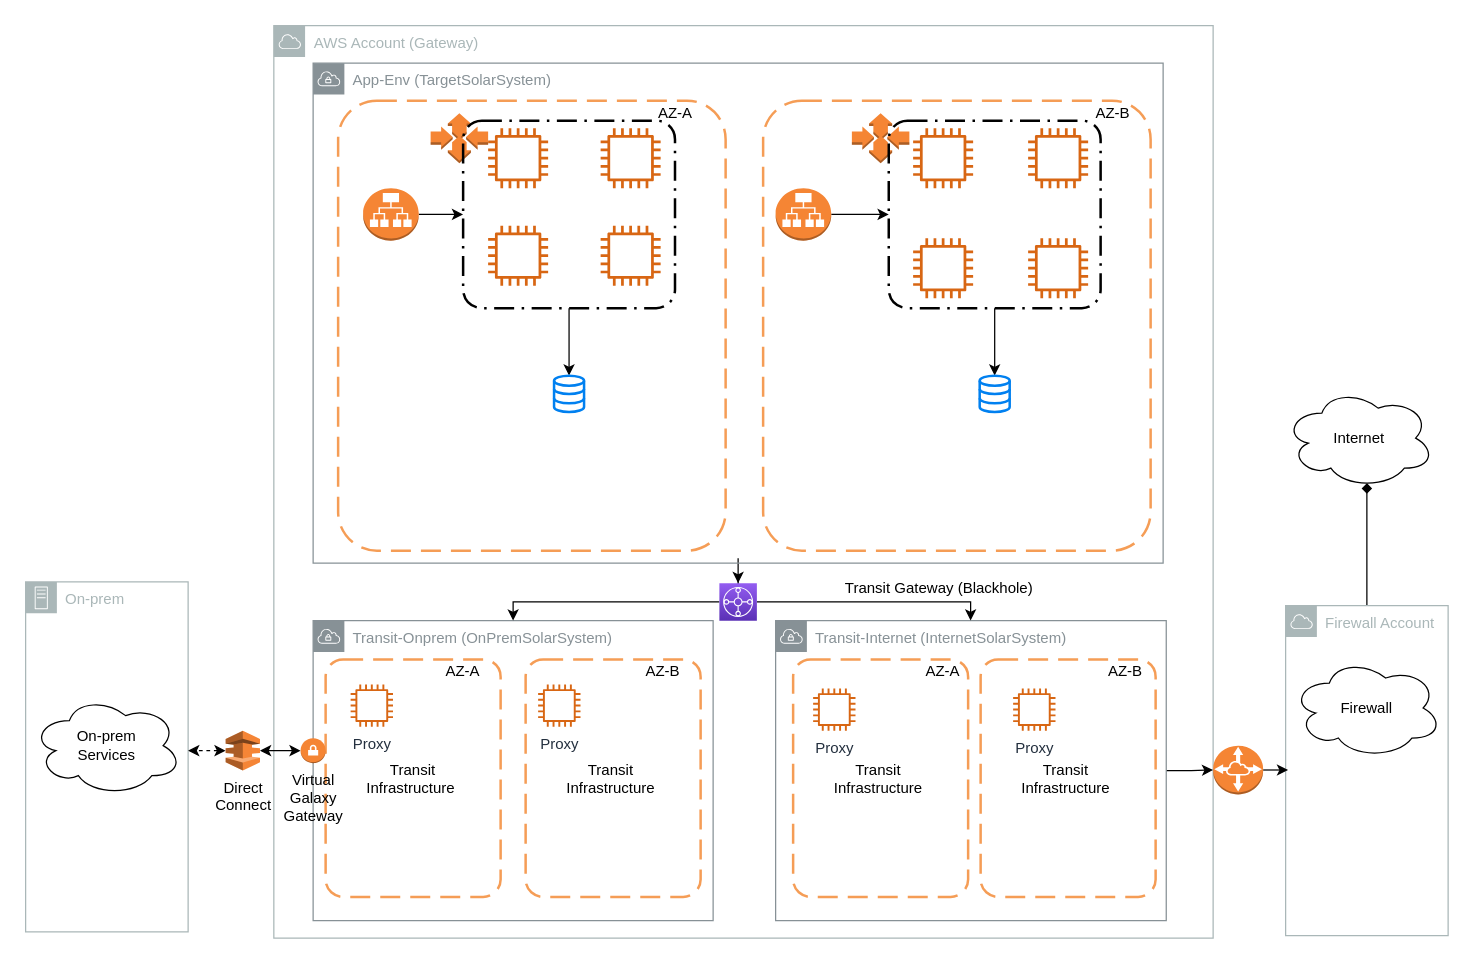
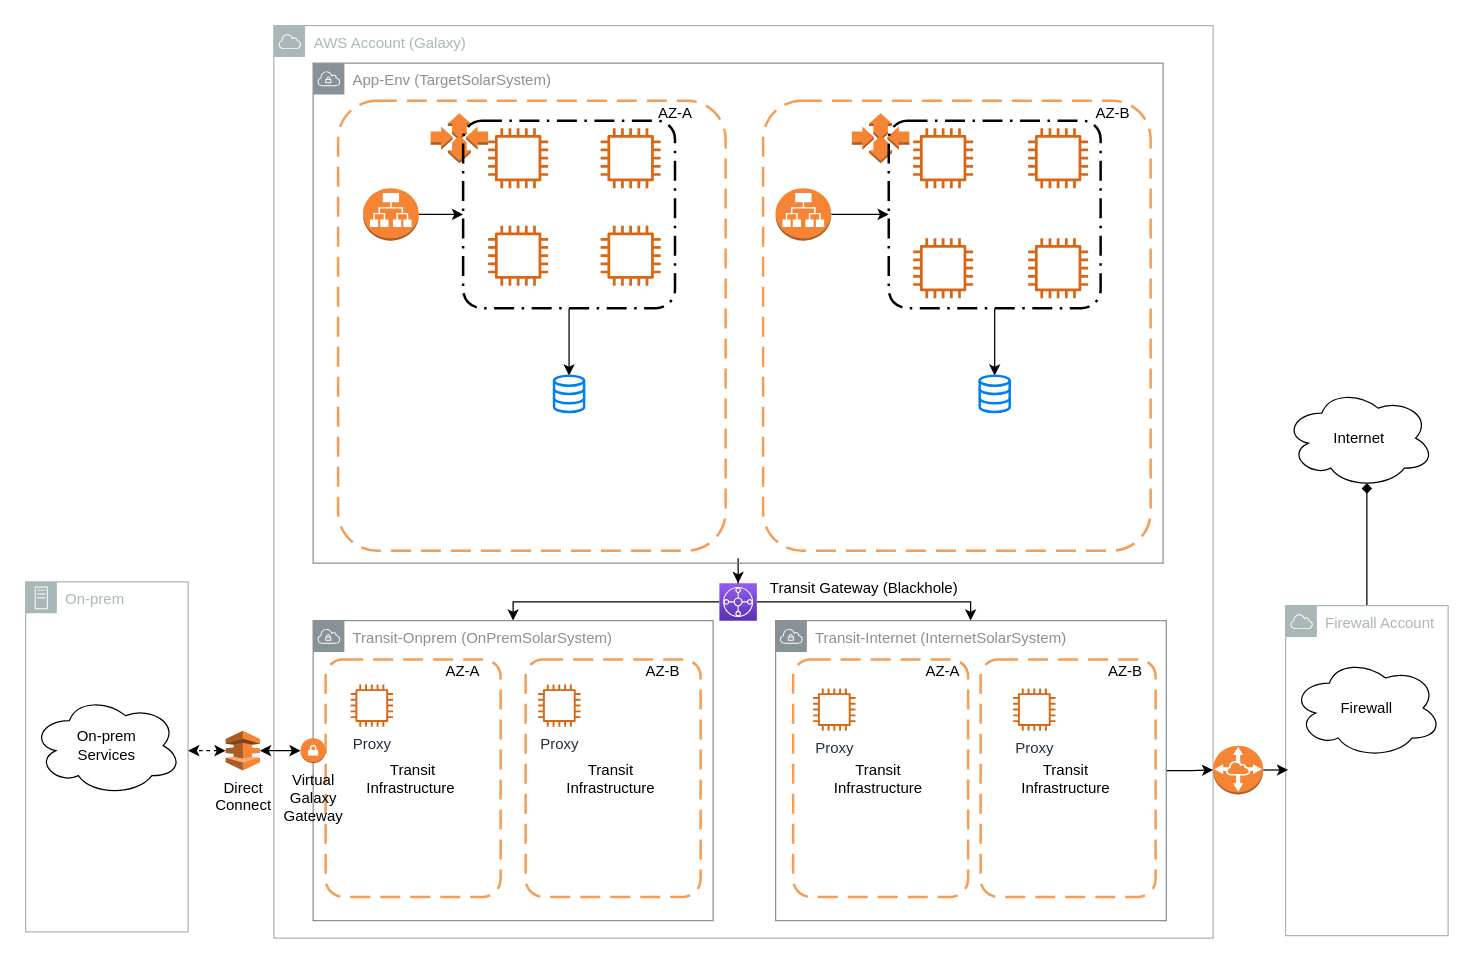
(399, 43) -> (393, 43)
(939, 588) -> (864, 588)
